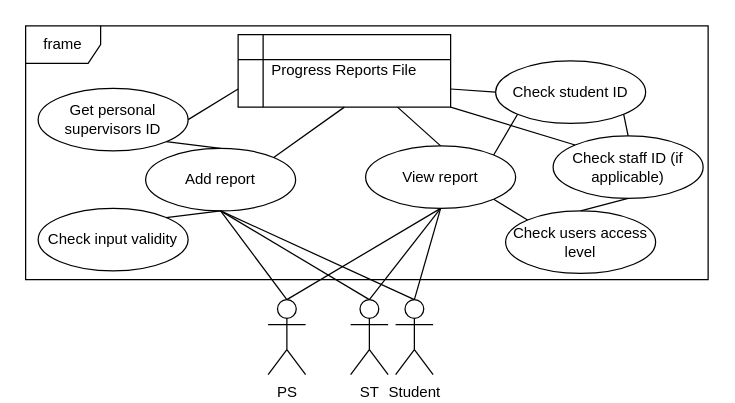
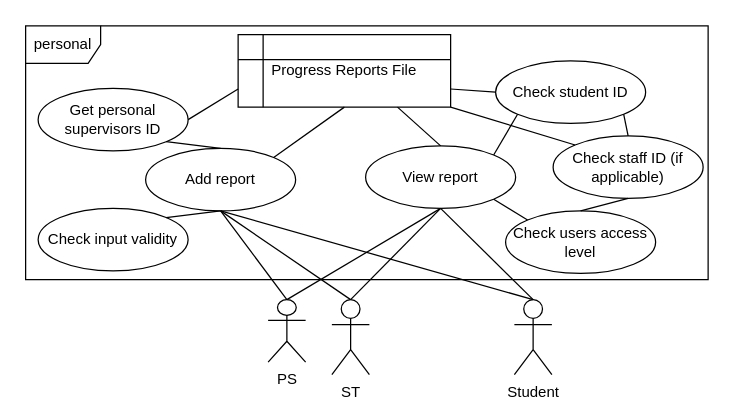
(63, 44) -> (63, 44)
(287, 337) -> (287, 331)
(369, 337) -> (351, 337)
(414, 337) -> (533, 337)
